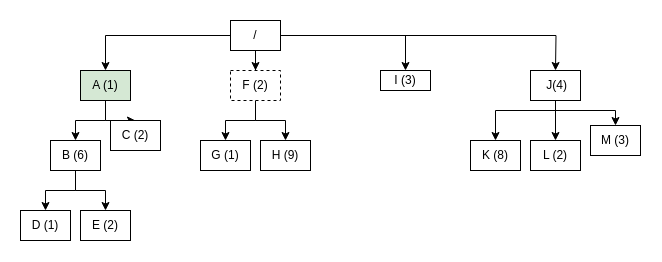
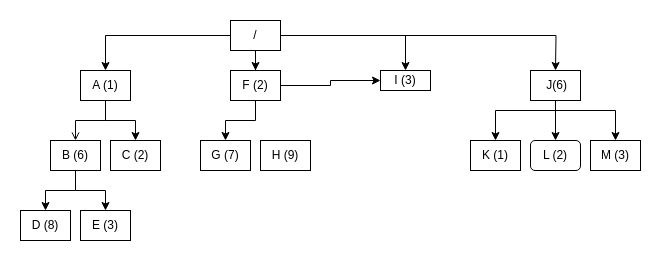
(106, 86) -> (106, 86)
(256, 86) -> (256, 86)
(556, 86) -> (556, 86)
(278, 121) -> (330, 86)
(76, 132) -> (76, 133)
(136, 136) -> (136, 156)
(616, 141) -> (616, 156)
(226, 156) -> (226, 156)
(496, 156) -> (496, 156)
(556, 156) -> (556, 156)
(46, 226) -> (46, 226)
(106, 226) -> (106, 226)
